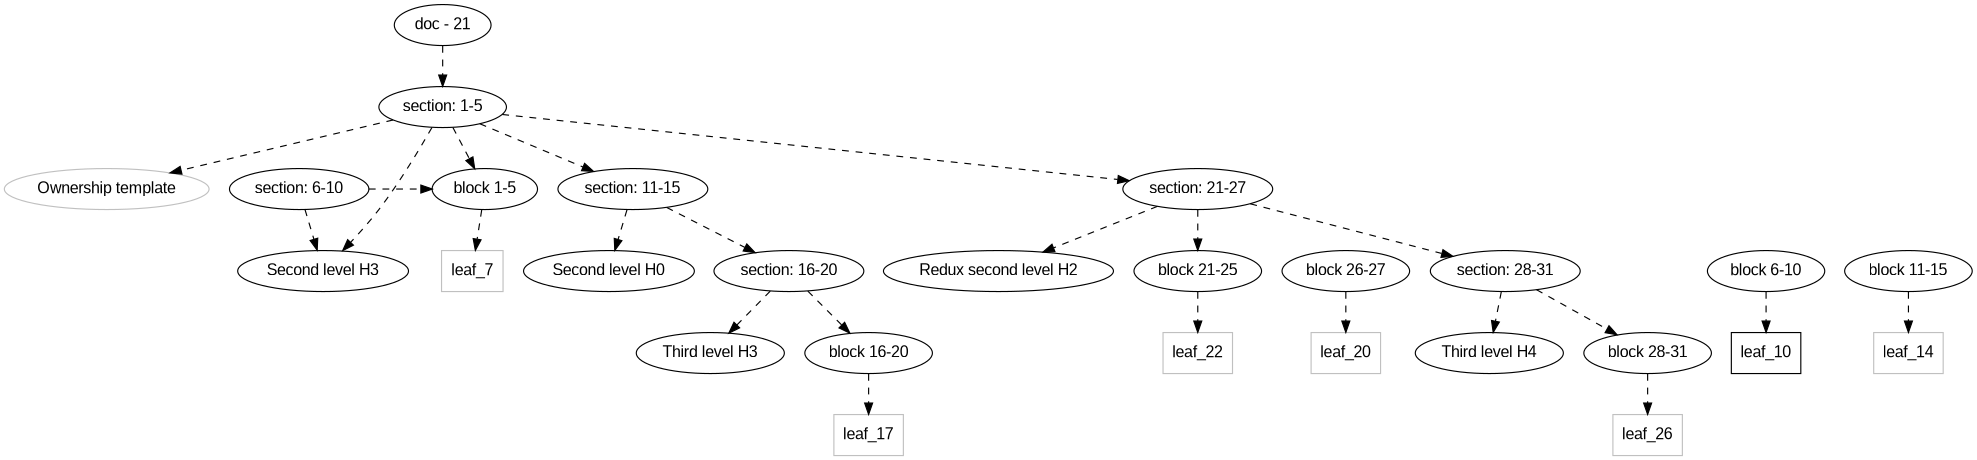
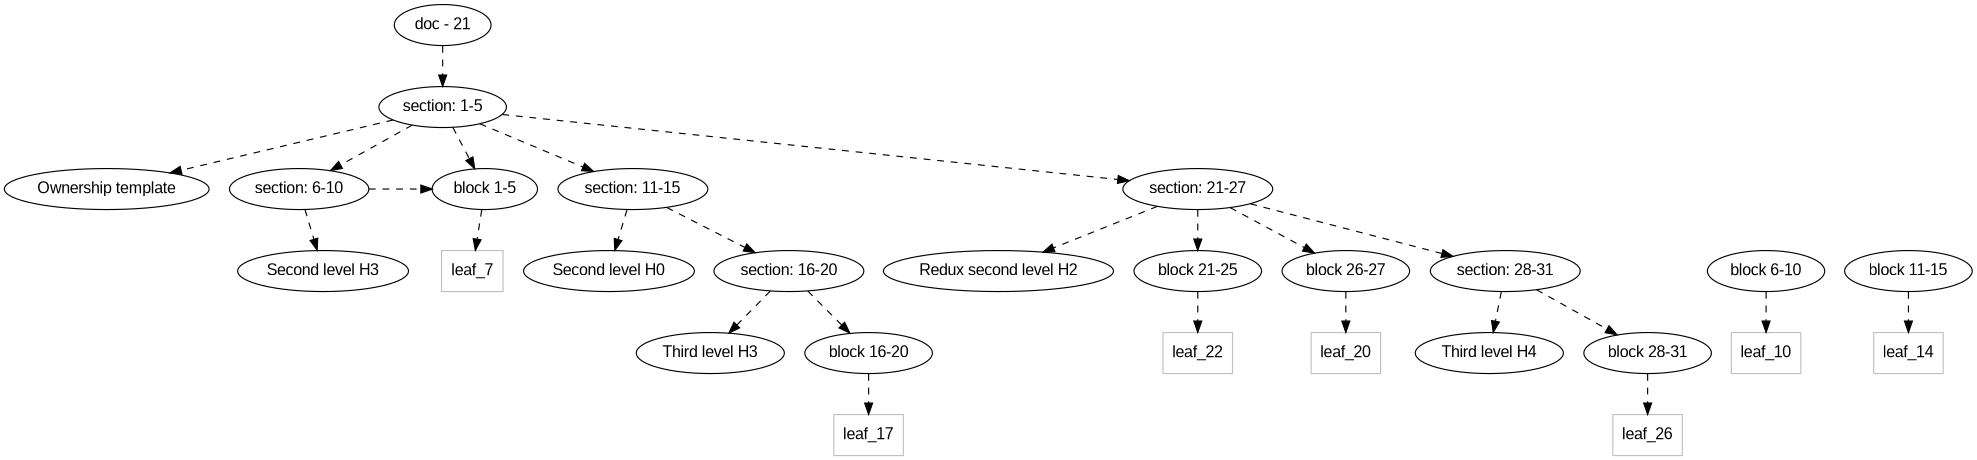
(399, 182) -> (376, 145)
(107, 189) -> (107, 189)
none -> (1267, 228)
(1766, 353) -> (1766, 353)
